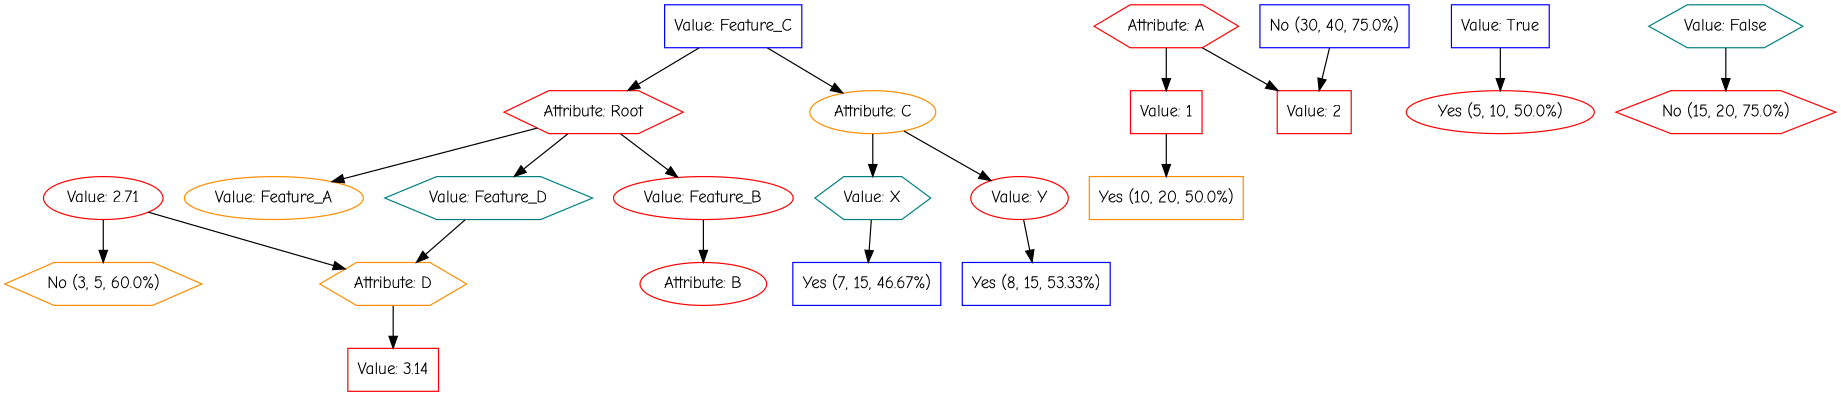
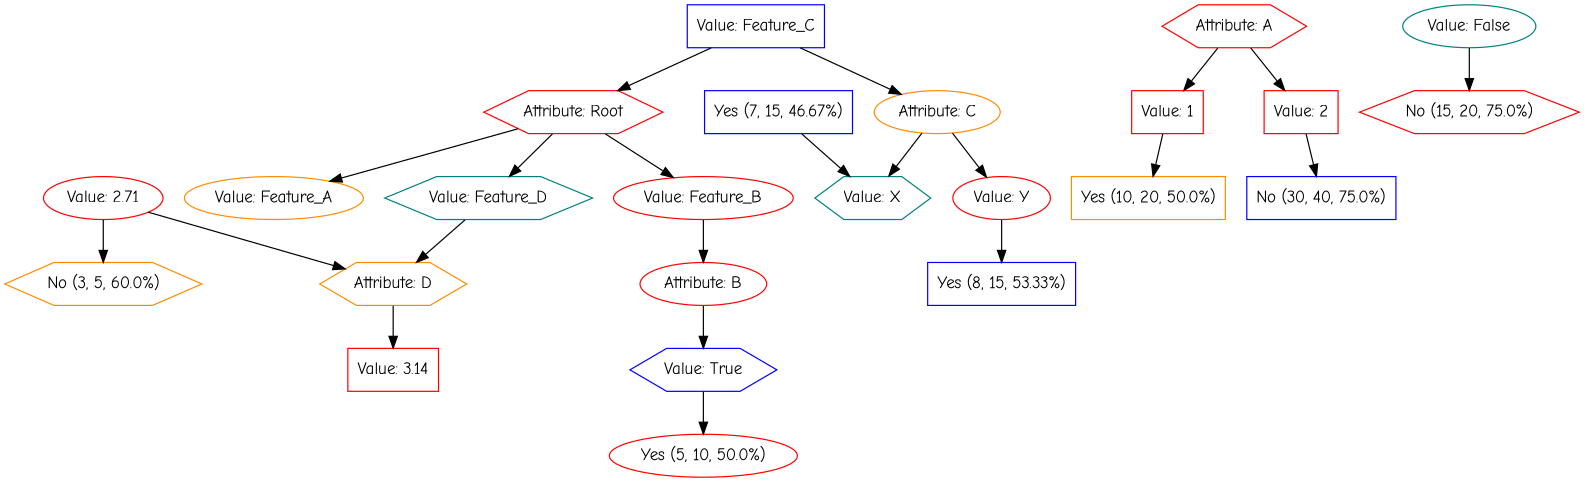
(1500, 26) -> (703, 370)
(1726, 26) -> (1469, 26)
(1326, 64) -> (1310, 149)
(870, 235) -> (821, 151)
none -> (703, 321)
